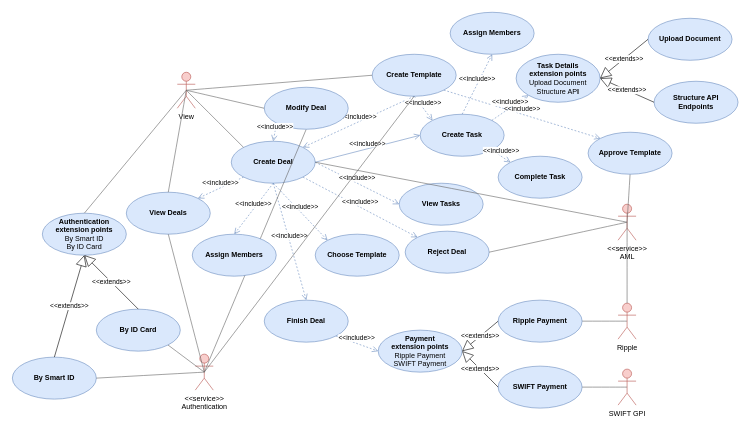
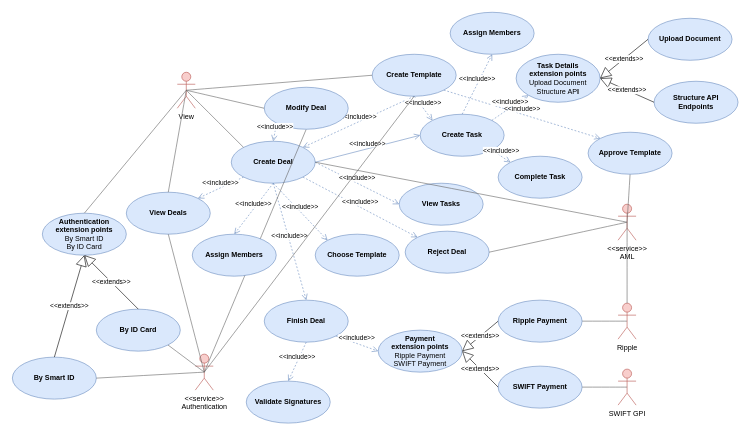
none -> (300, 355)
none -> (288, 402)
